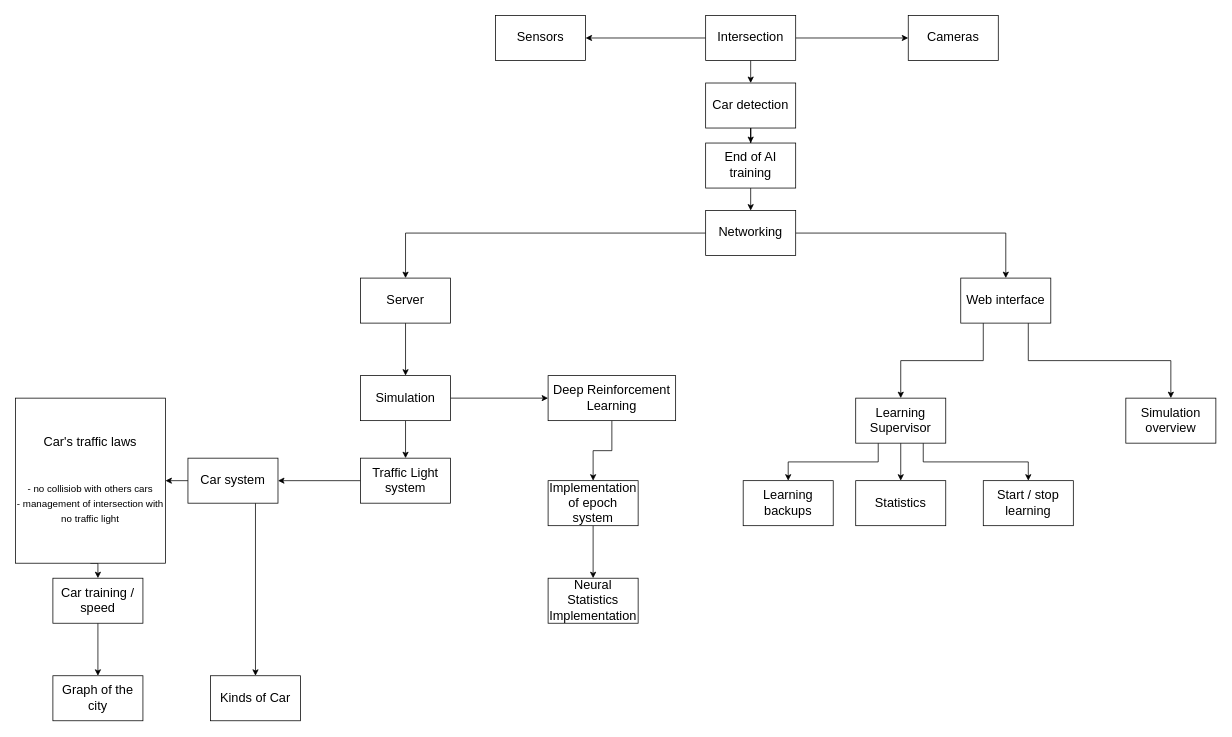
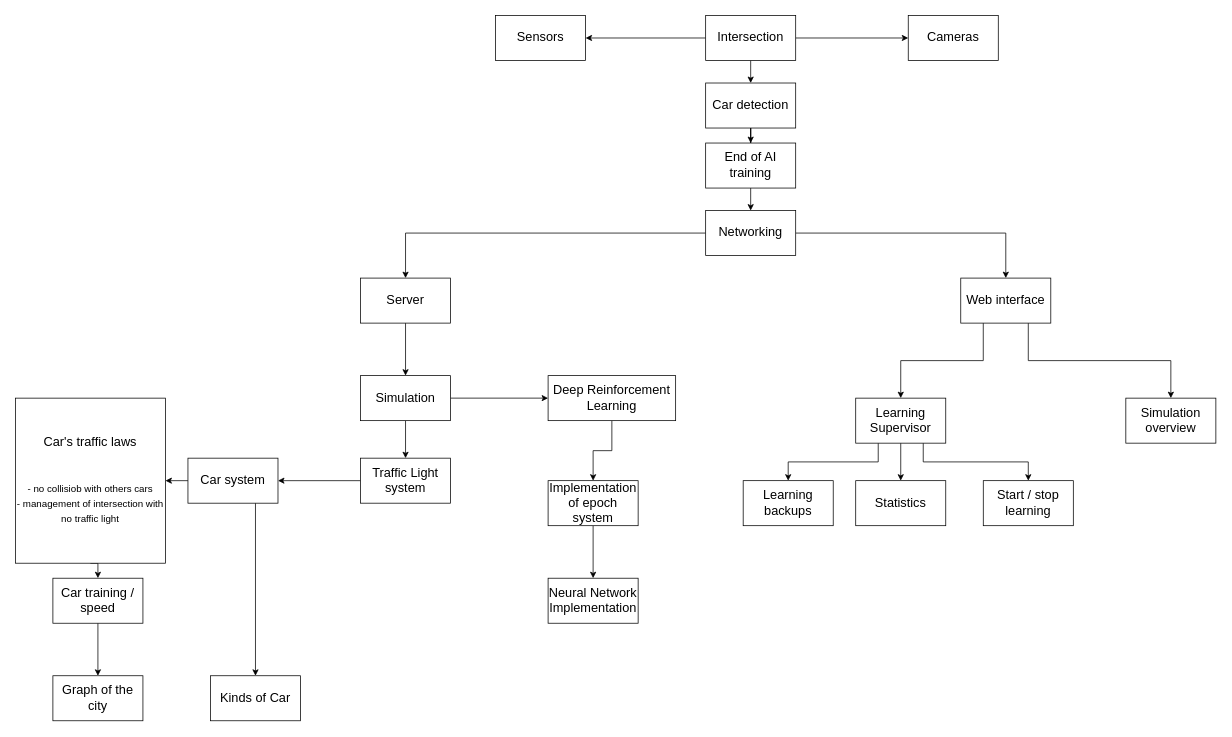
(593, 600) -> (593, 600)
